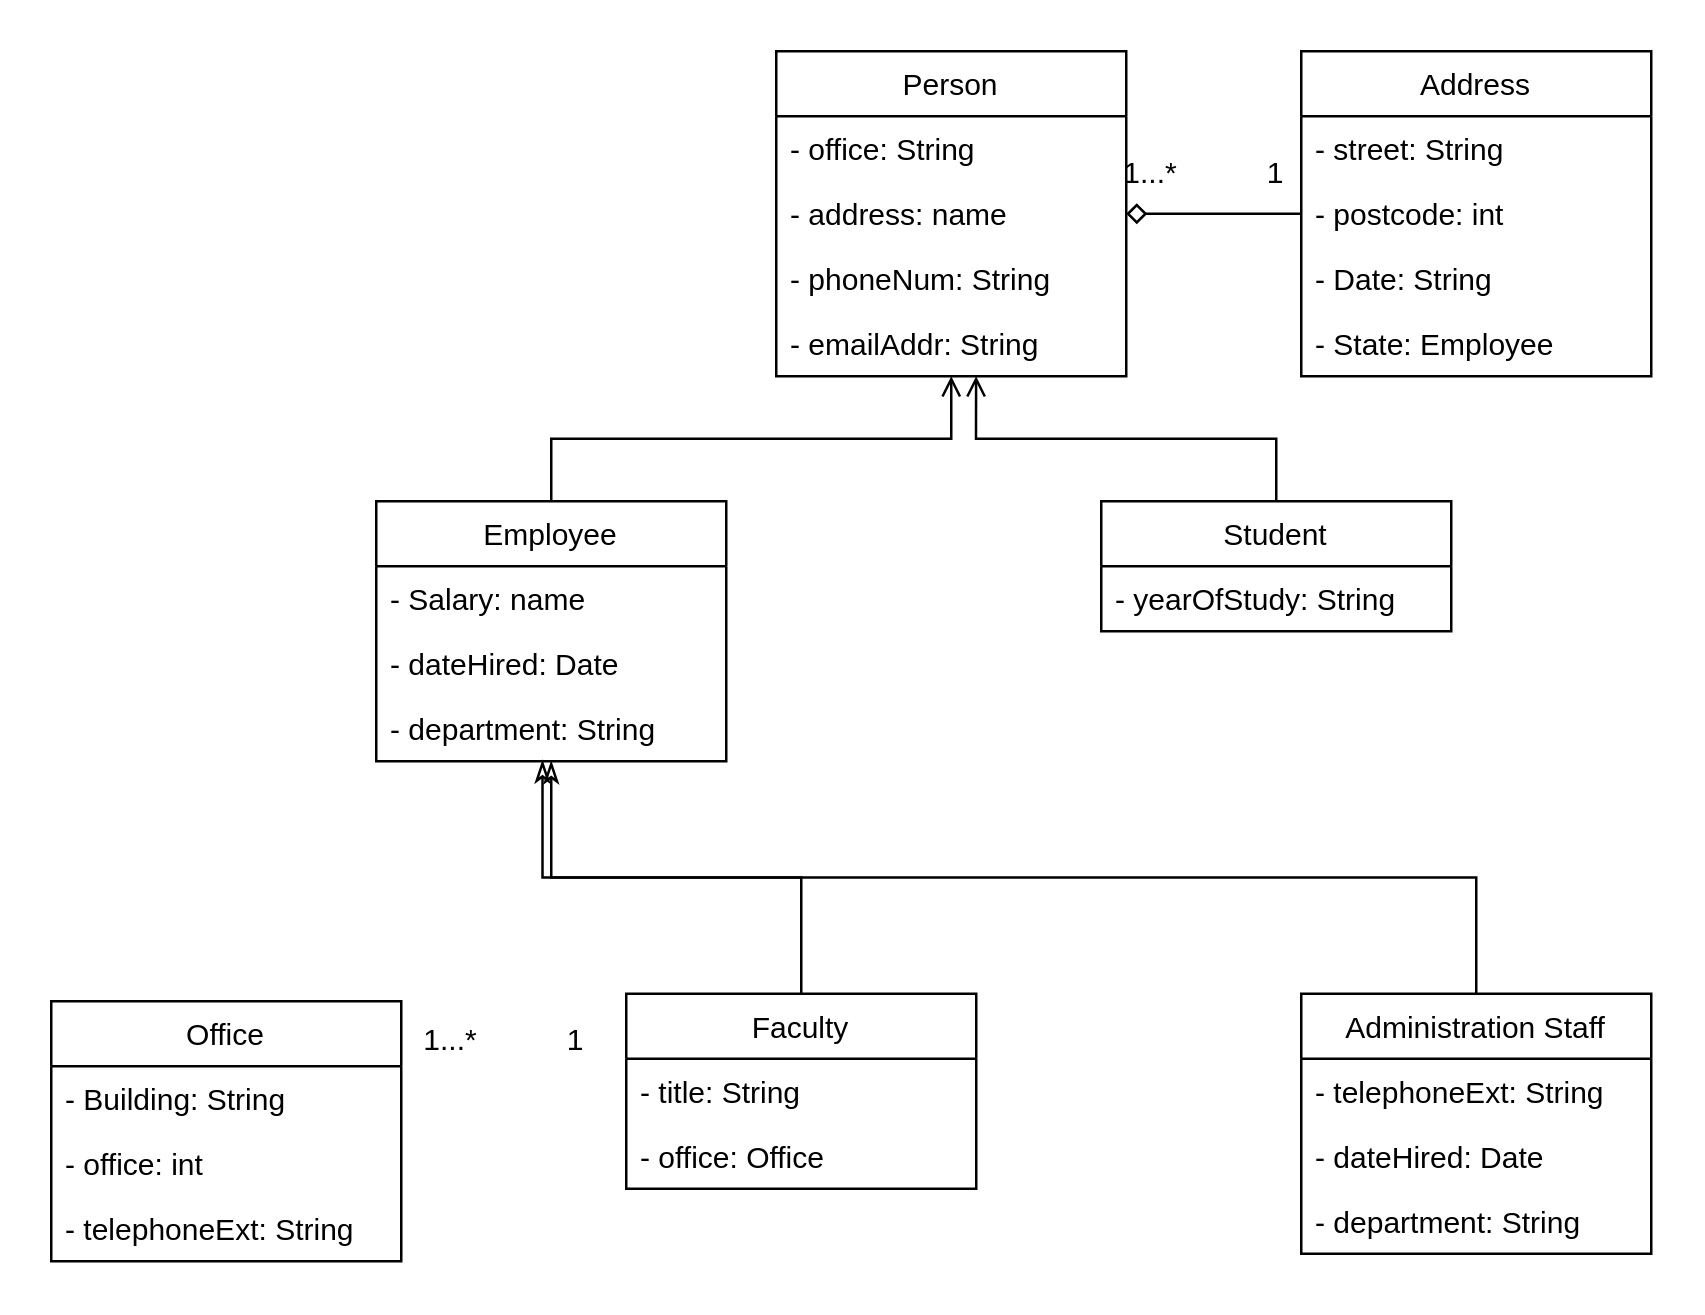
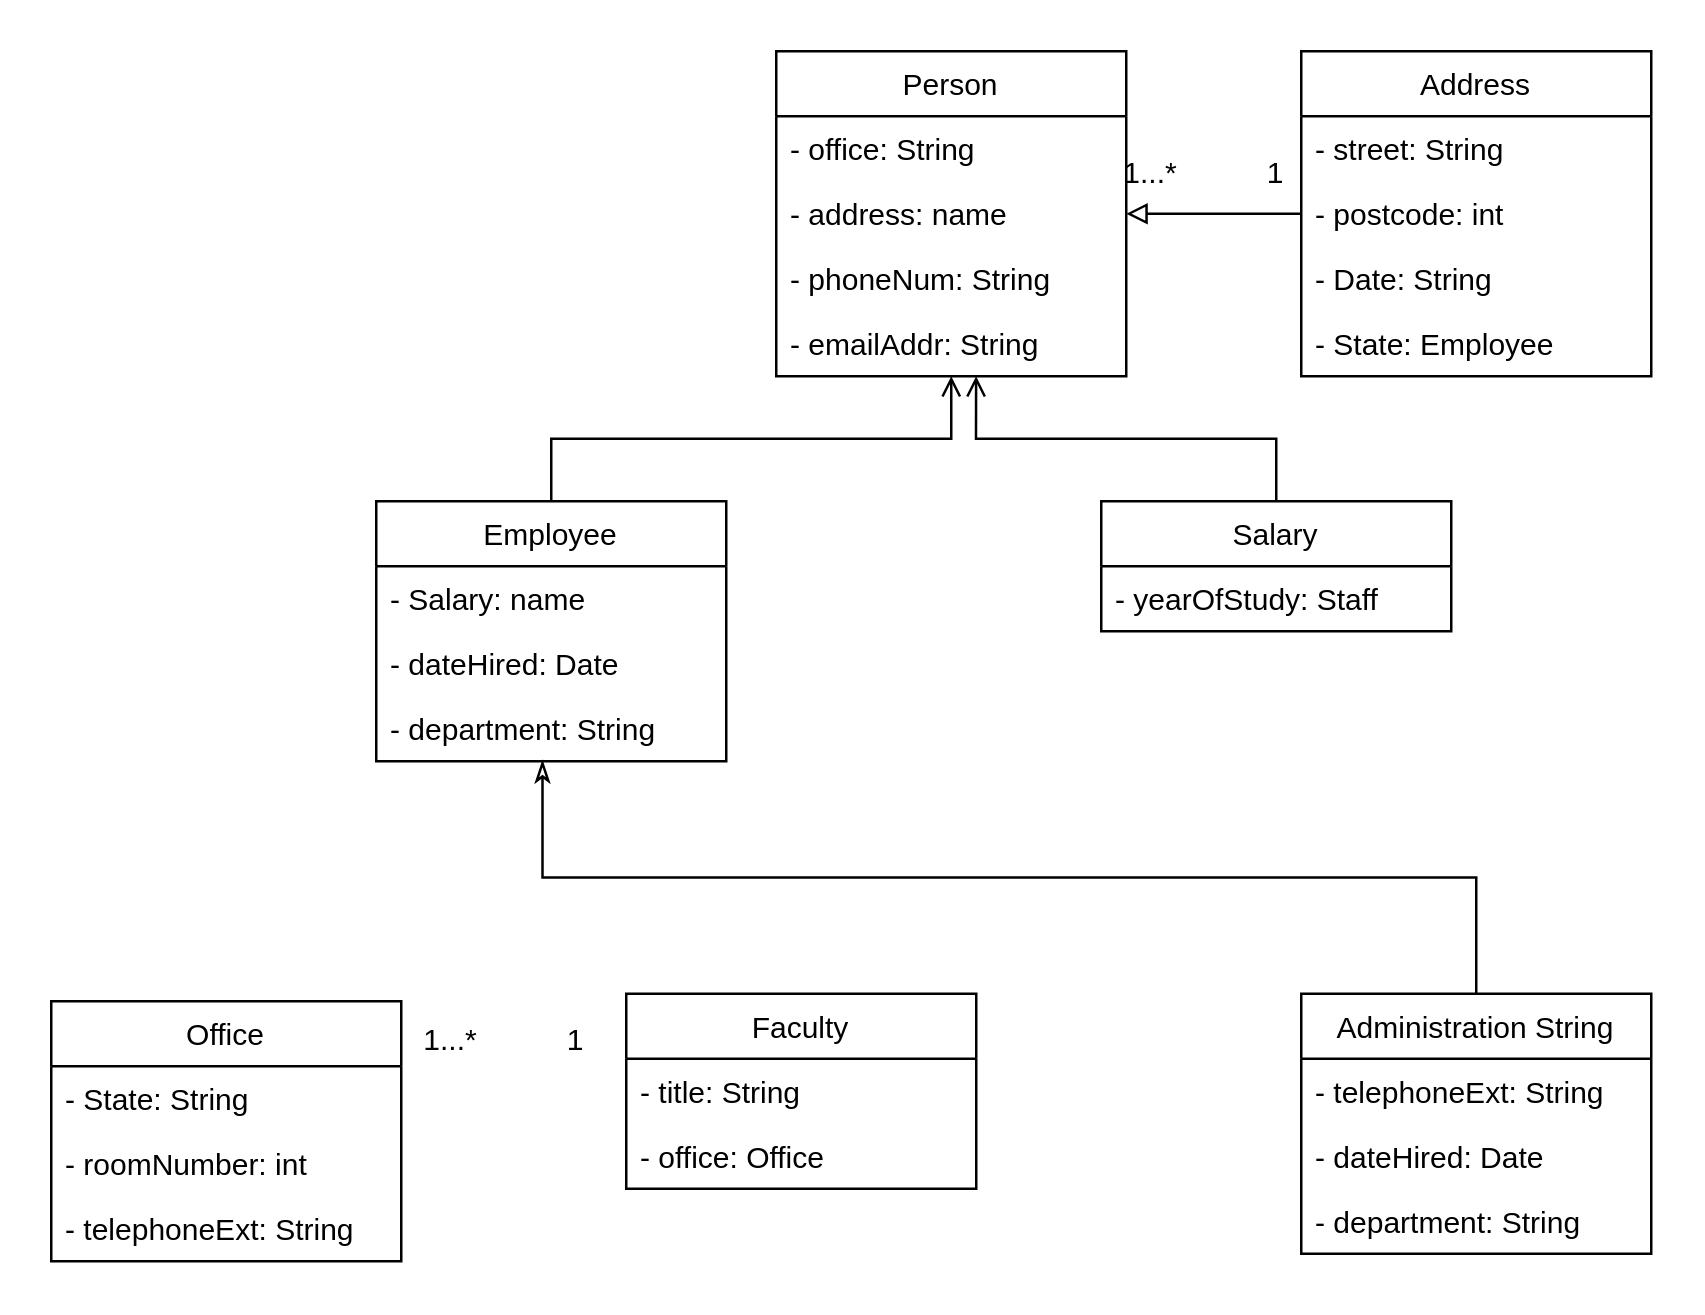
(1148, 214) -> (1148, 214)
(1275, 535) -> (1275, 535)
(1276, 600) -> (1271, 600)
(801, 935) -> none
(1475, 1028) -> (1475, 1028)
(189, 1100) -> (175, 1100)
(155, 1165) -> (192, 1165)
